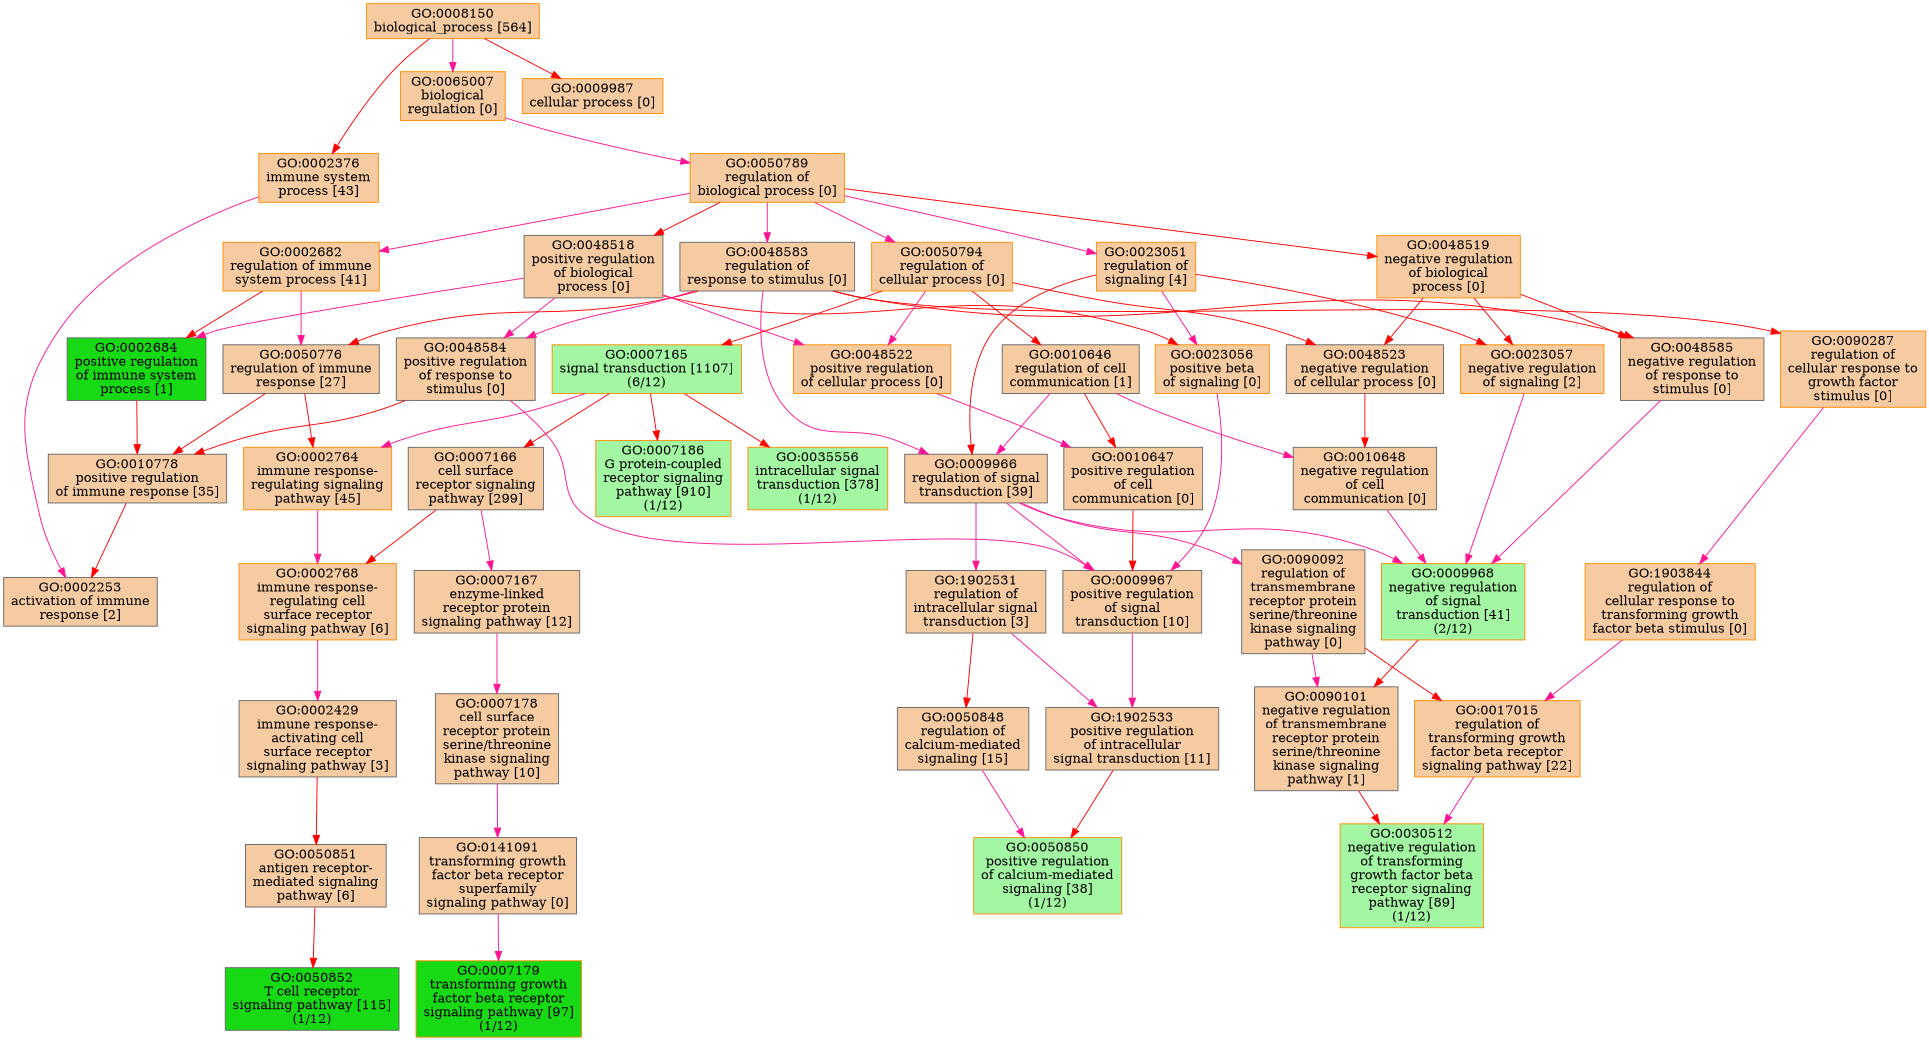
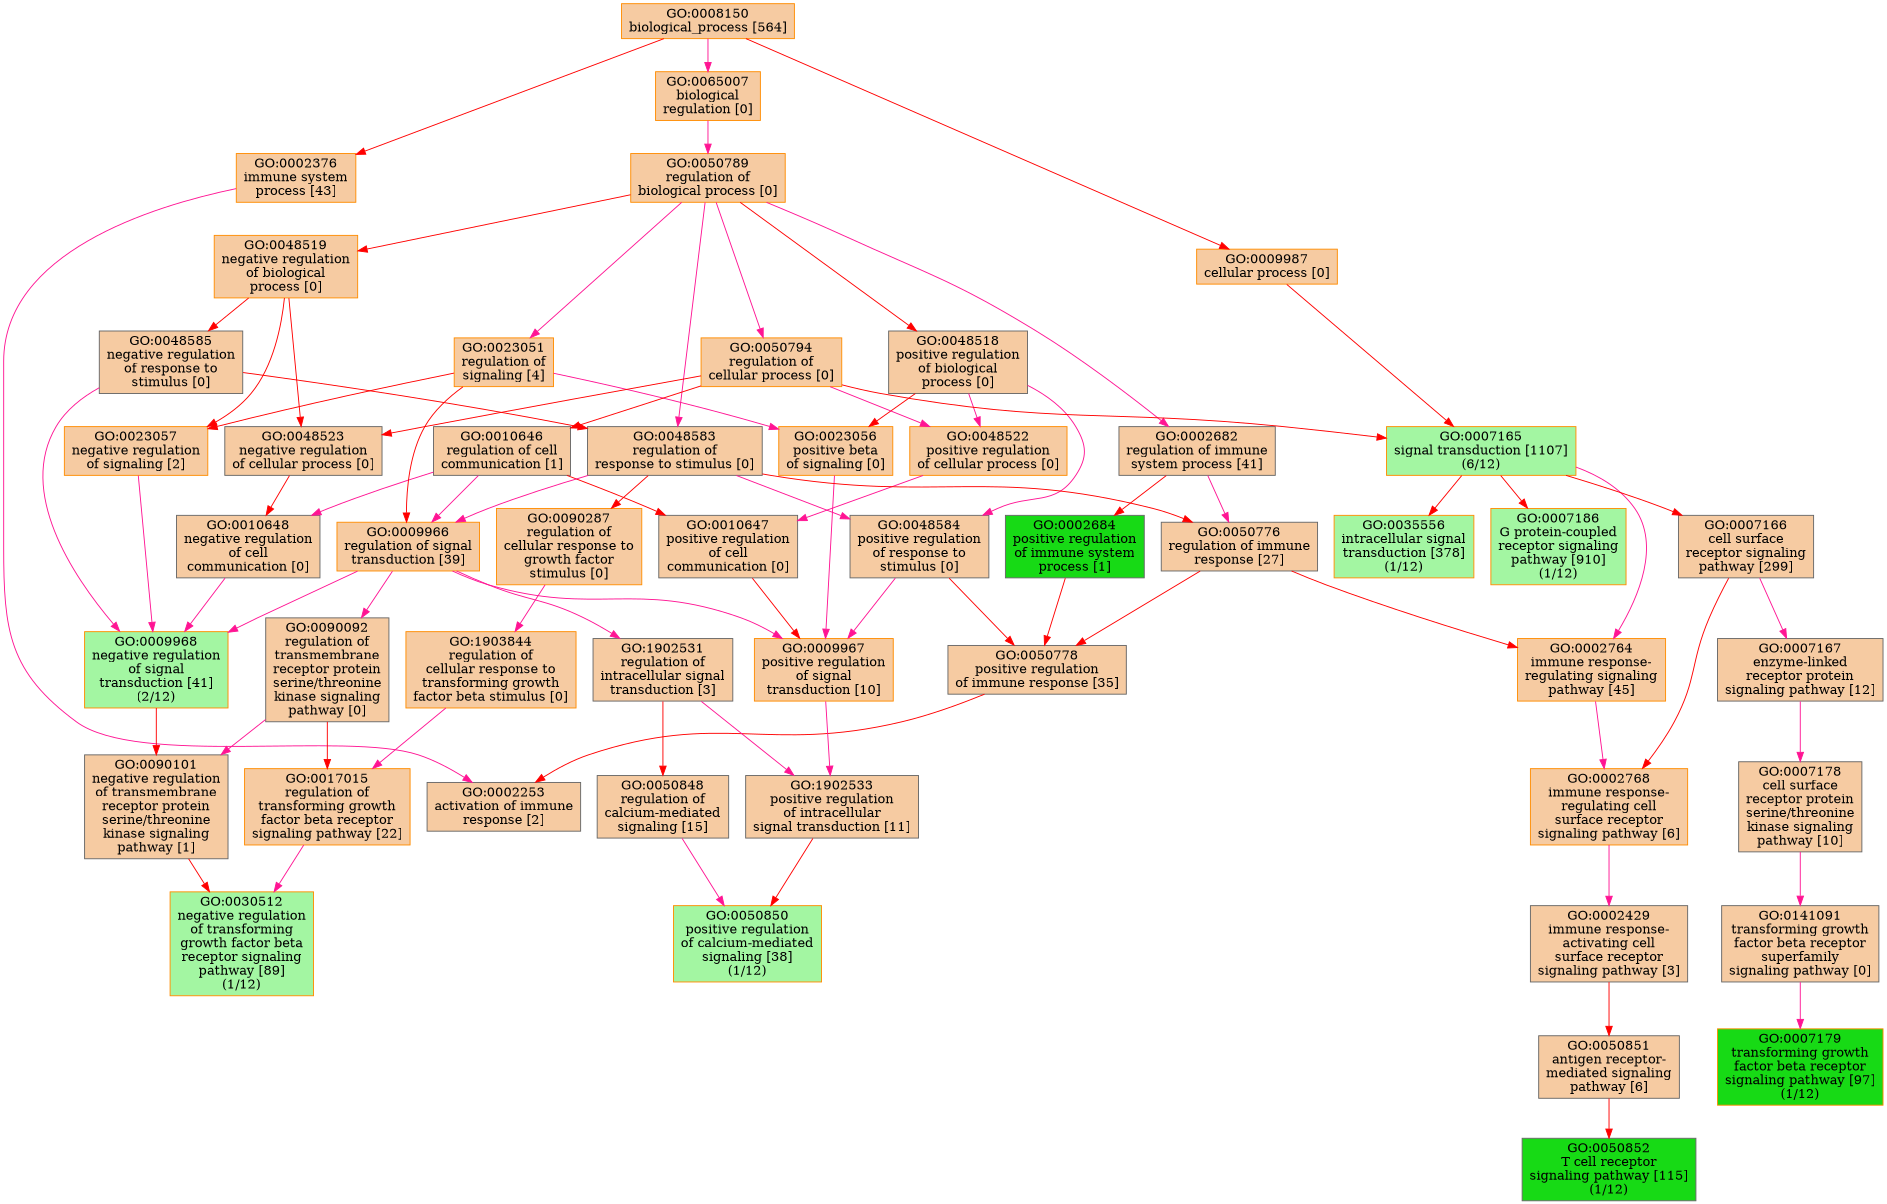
(301, 267) -> (1197, 451)
(364, 303) -> none
(1269, 305) -> (411, 397)
none -> (1366, 352)
(137, 479) -> (1037, 670)
(976, 479) -> (408, 547)
(1132, 602) -> (824, 670)
